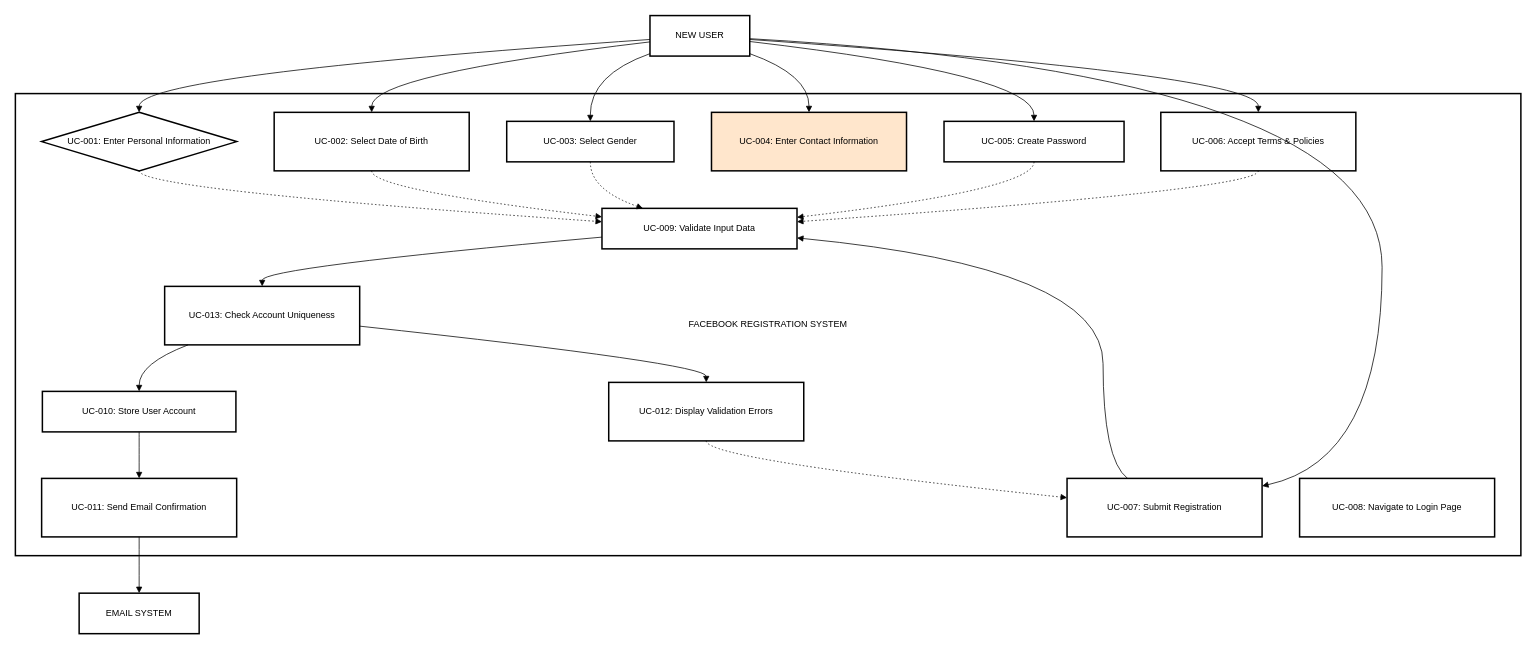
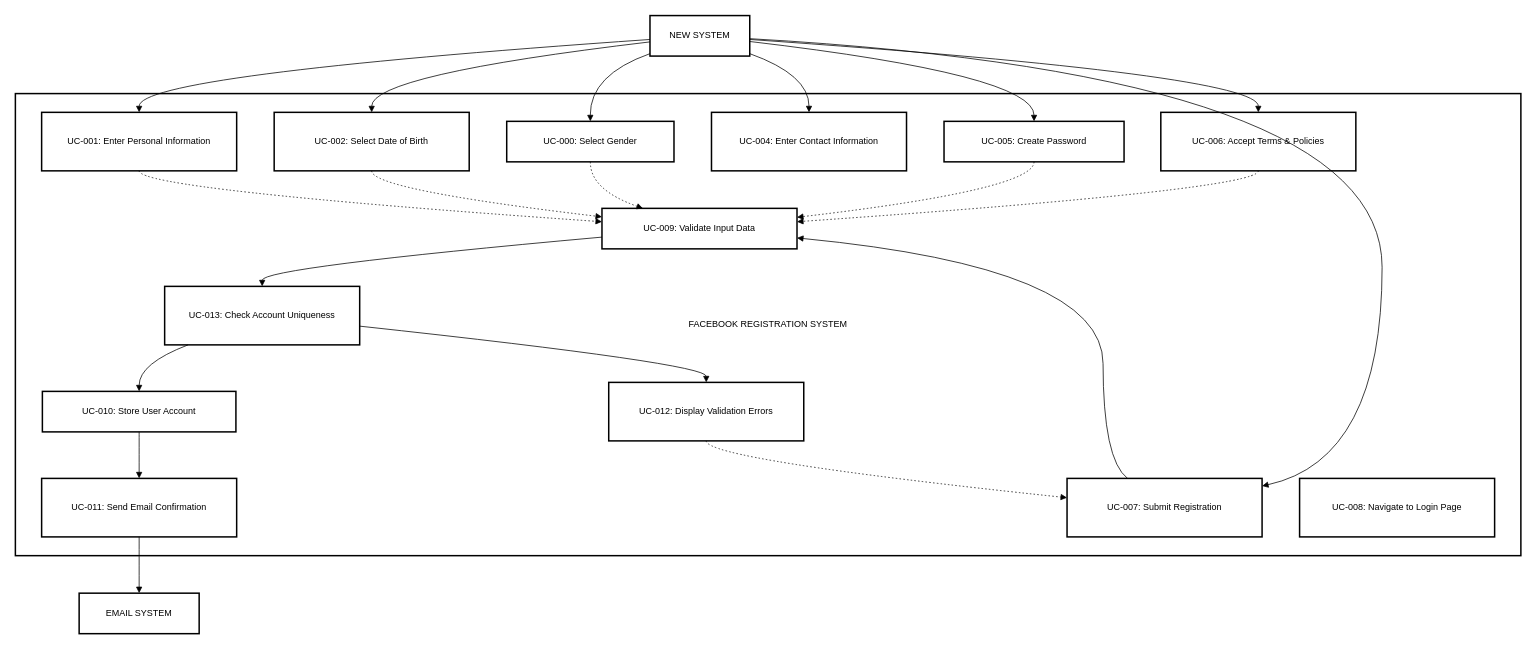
(700, 36) -> (700, 36)
(139, 141) -> (139, 141)
(590, 141) -> (590, 141)
(809, 141) -> (809, 141)
